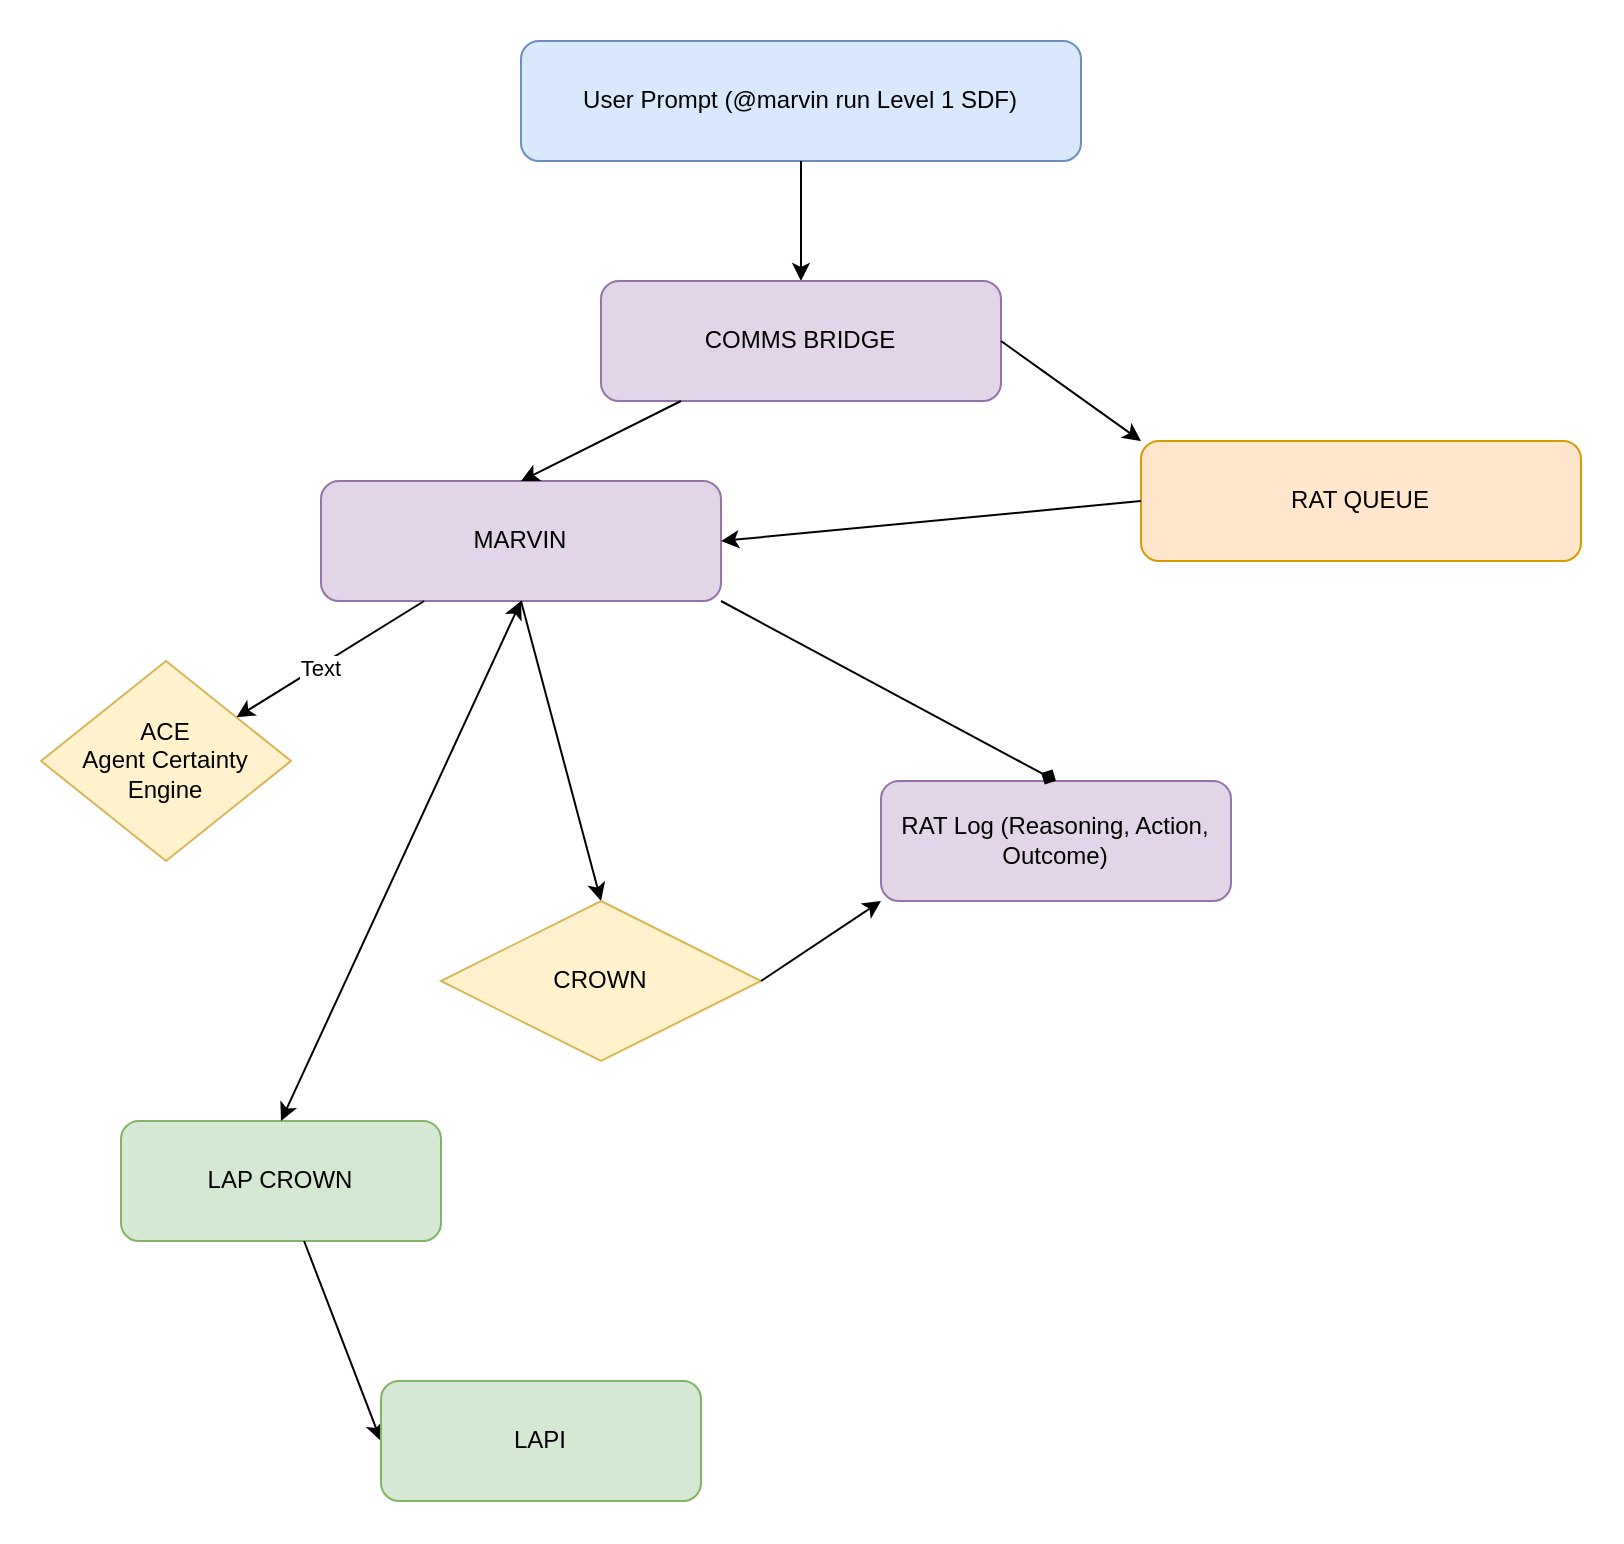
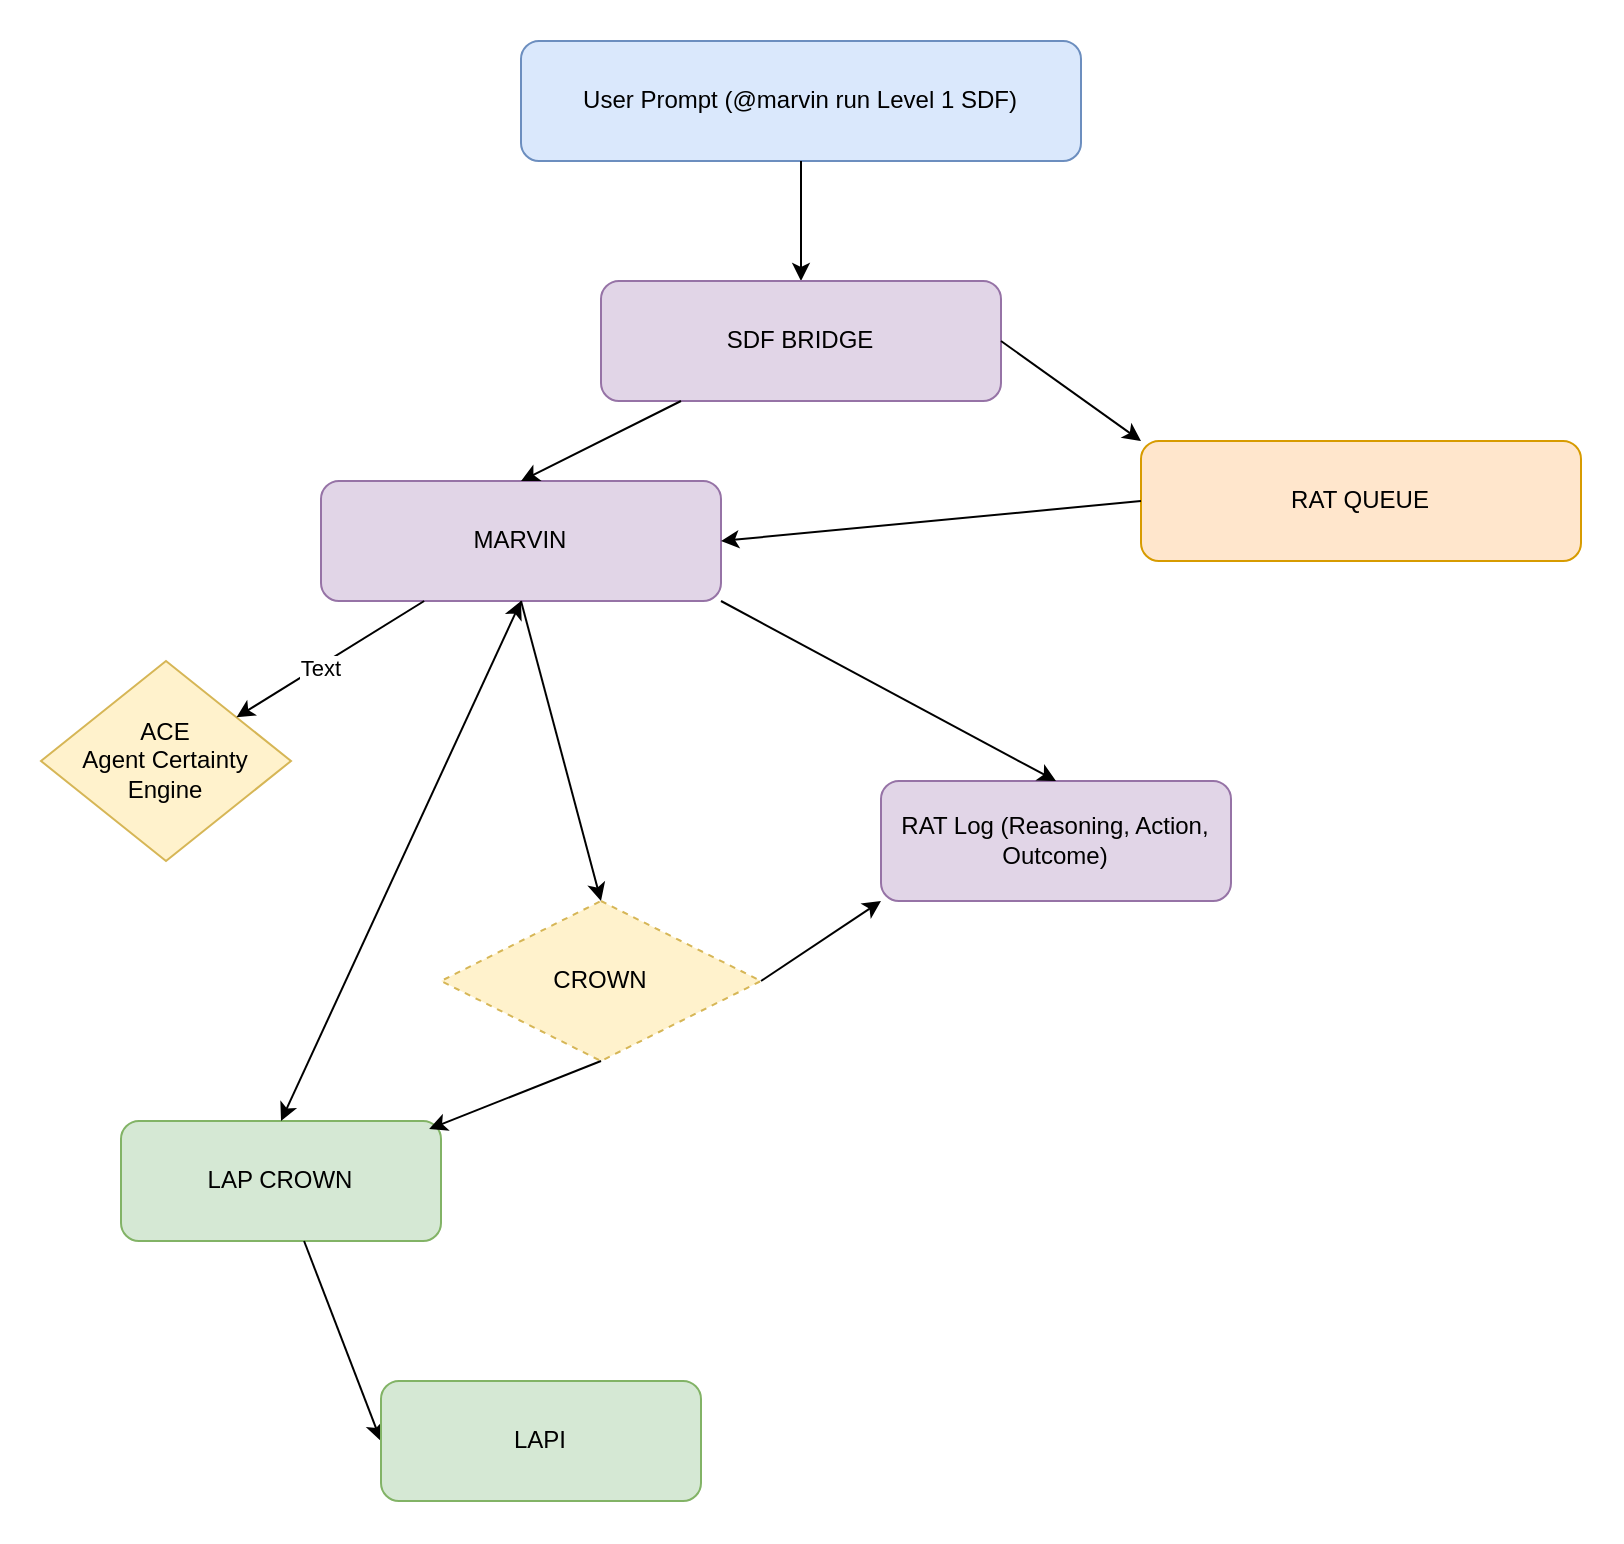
(801, 341) -> (801, 341)
(1042, 773) -> (1042, 774)
(601, 981) -> (601, 981)
none -> (521, 1093)
